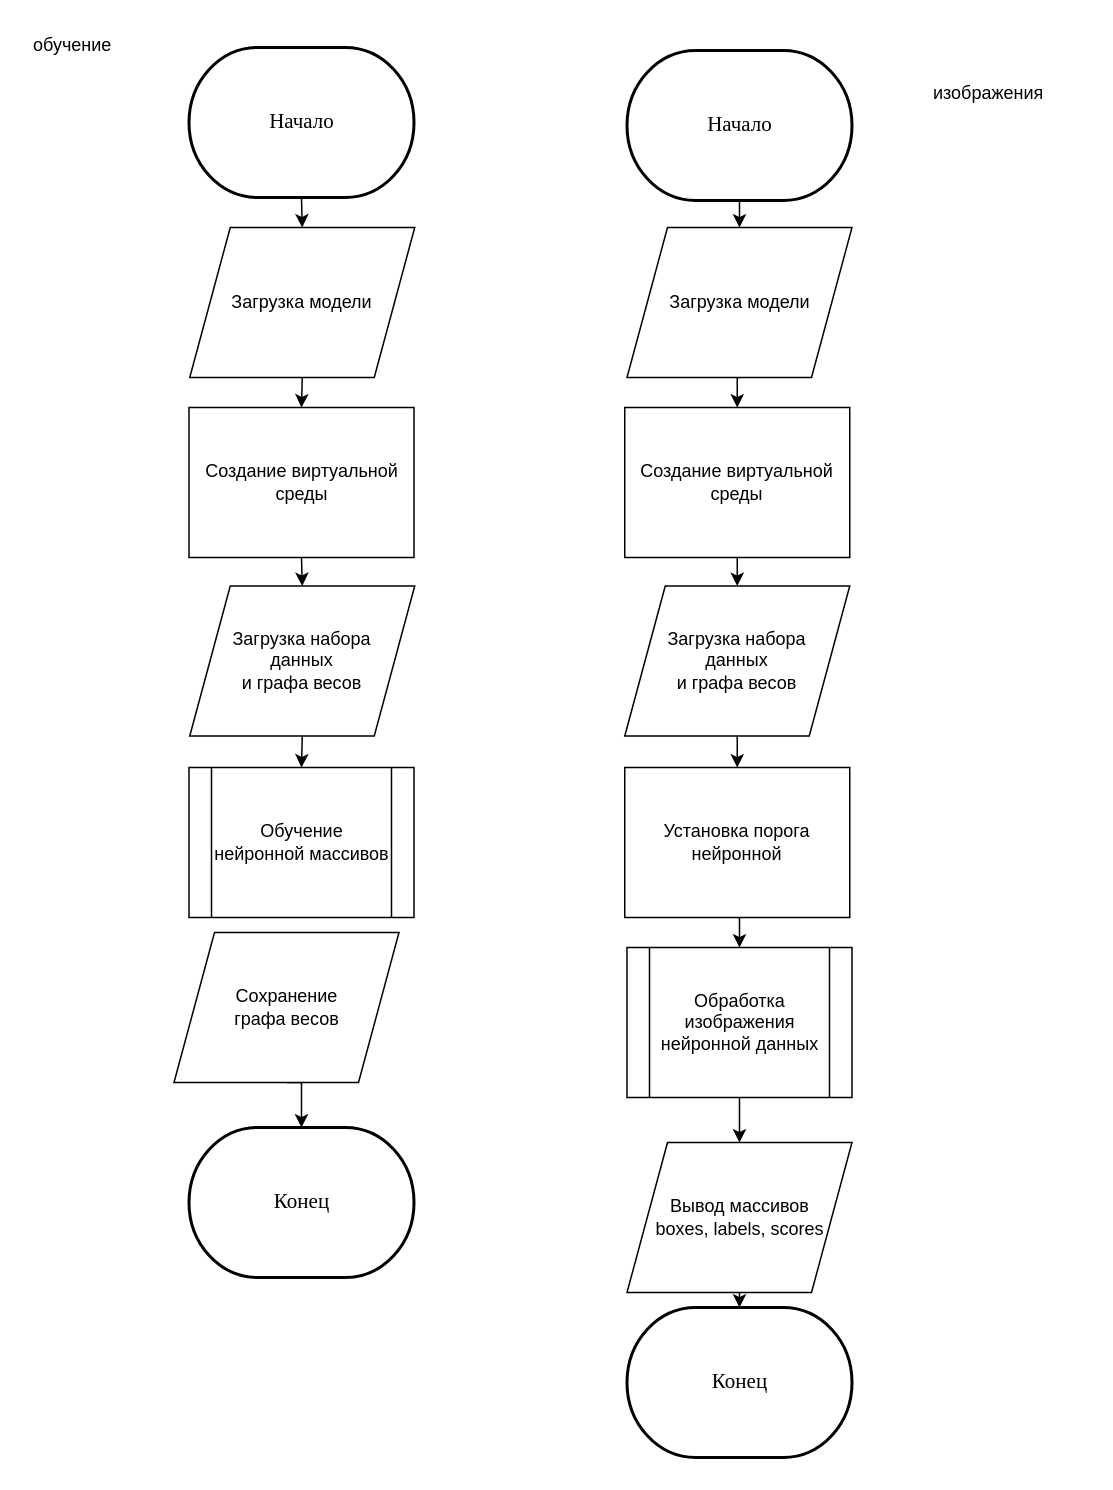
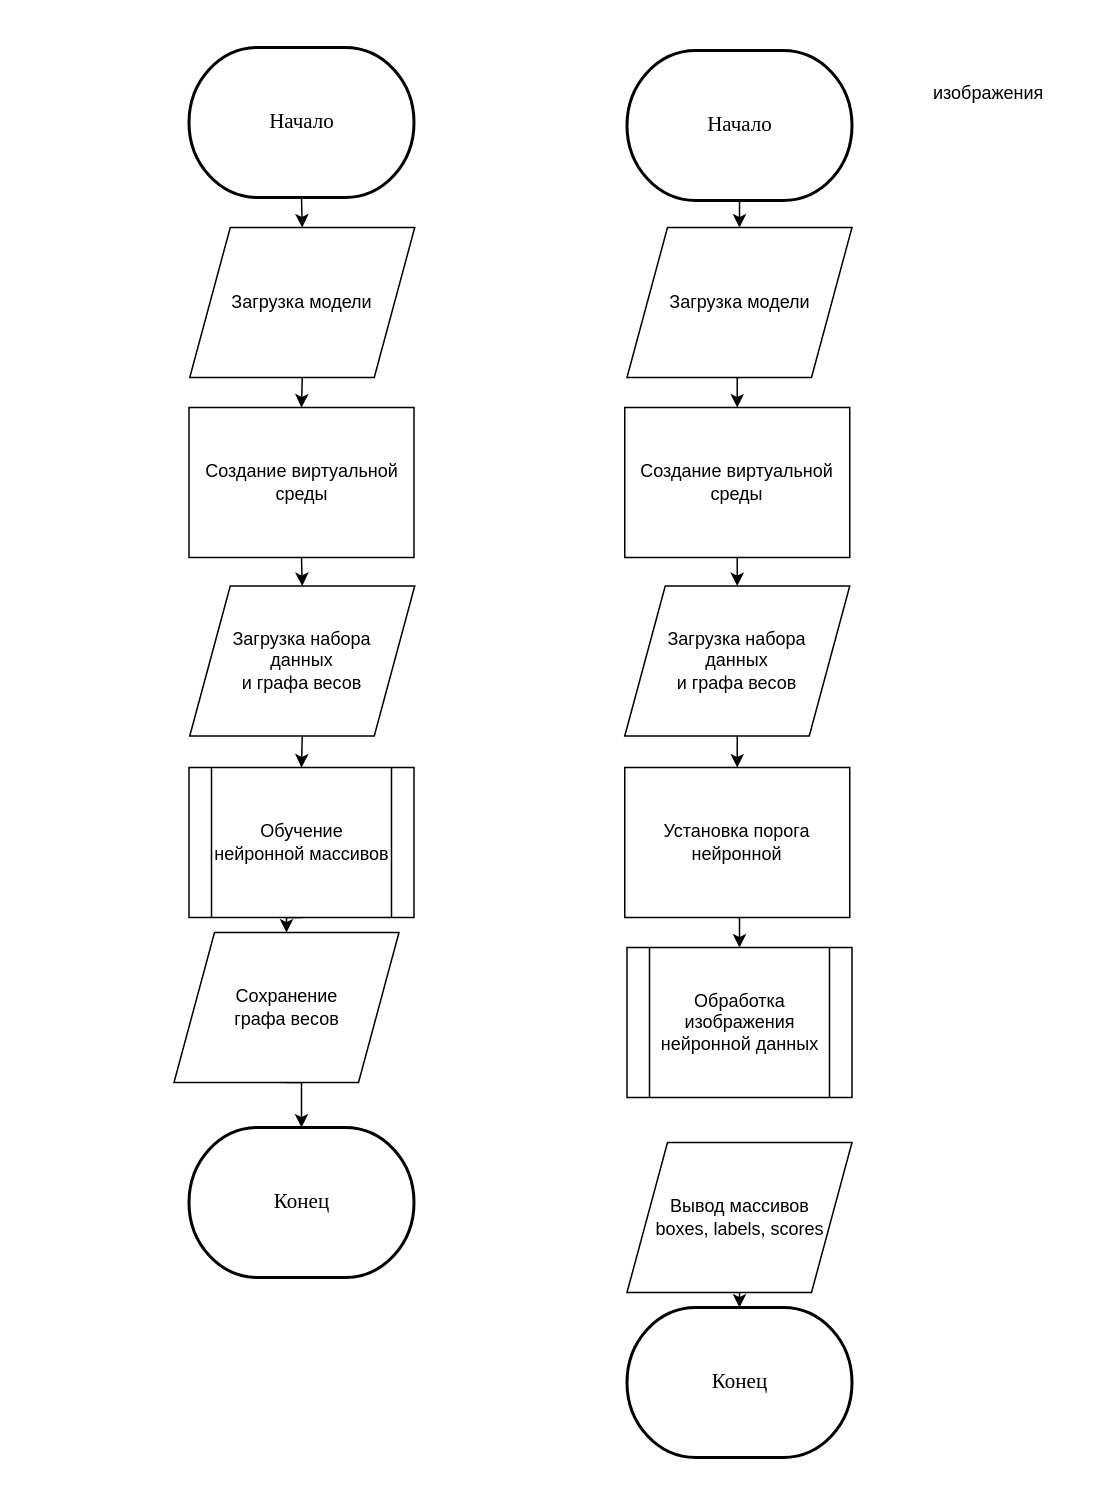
(83, 46) -> none
none -> (289, 917)
(740, 1114) -> none
